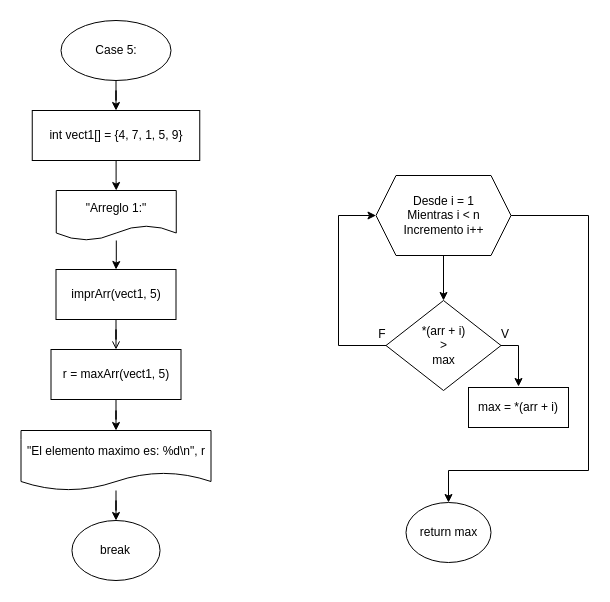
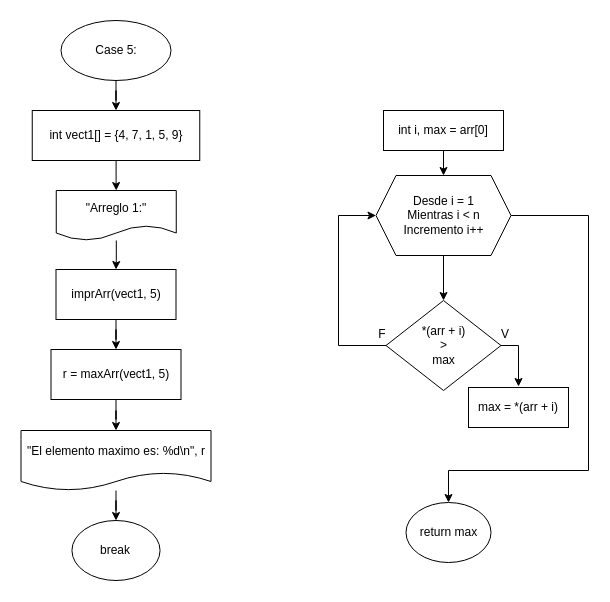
none -> (444, 131)
none -> (444, 167)
(116, 342) -> (116, 341)
